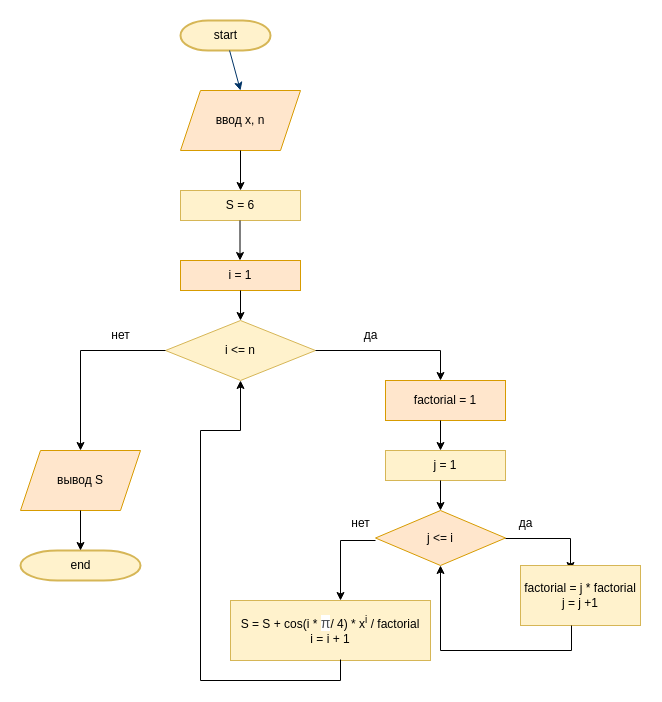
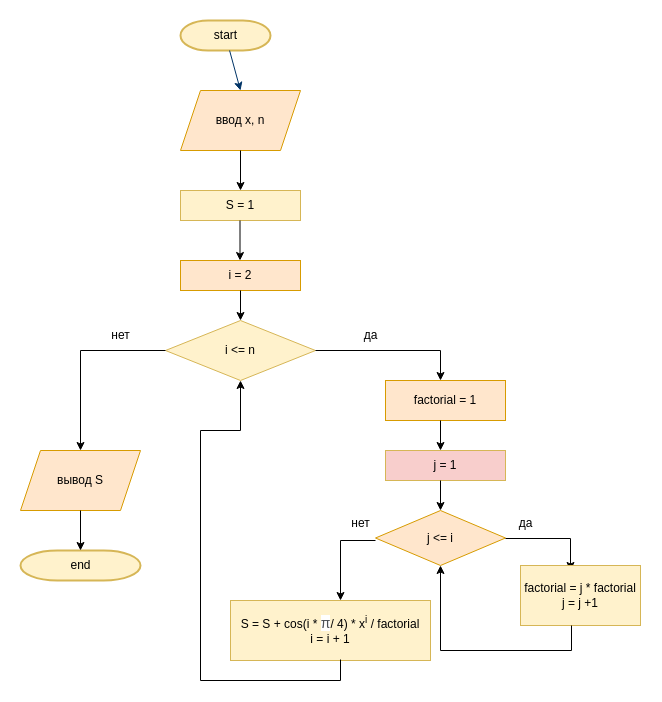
(241, 206) -> (241, 206)
(241, 276) -> (241, 276)
(446, 466) -> (446, 466)
